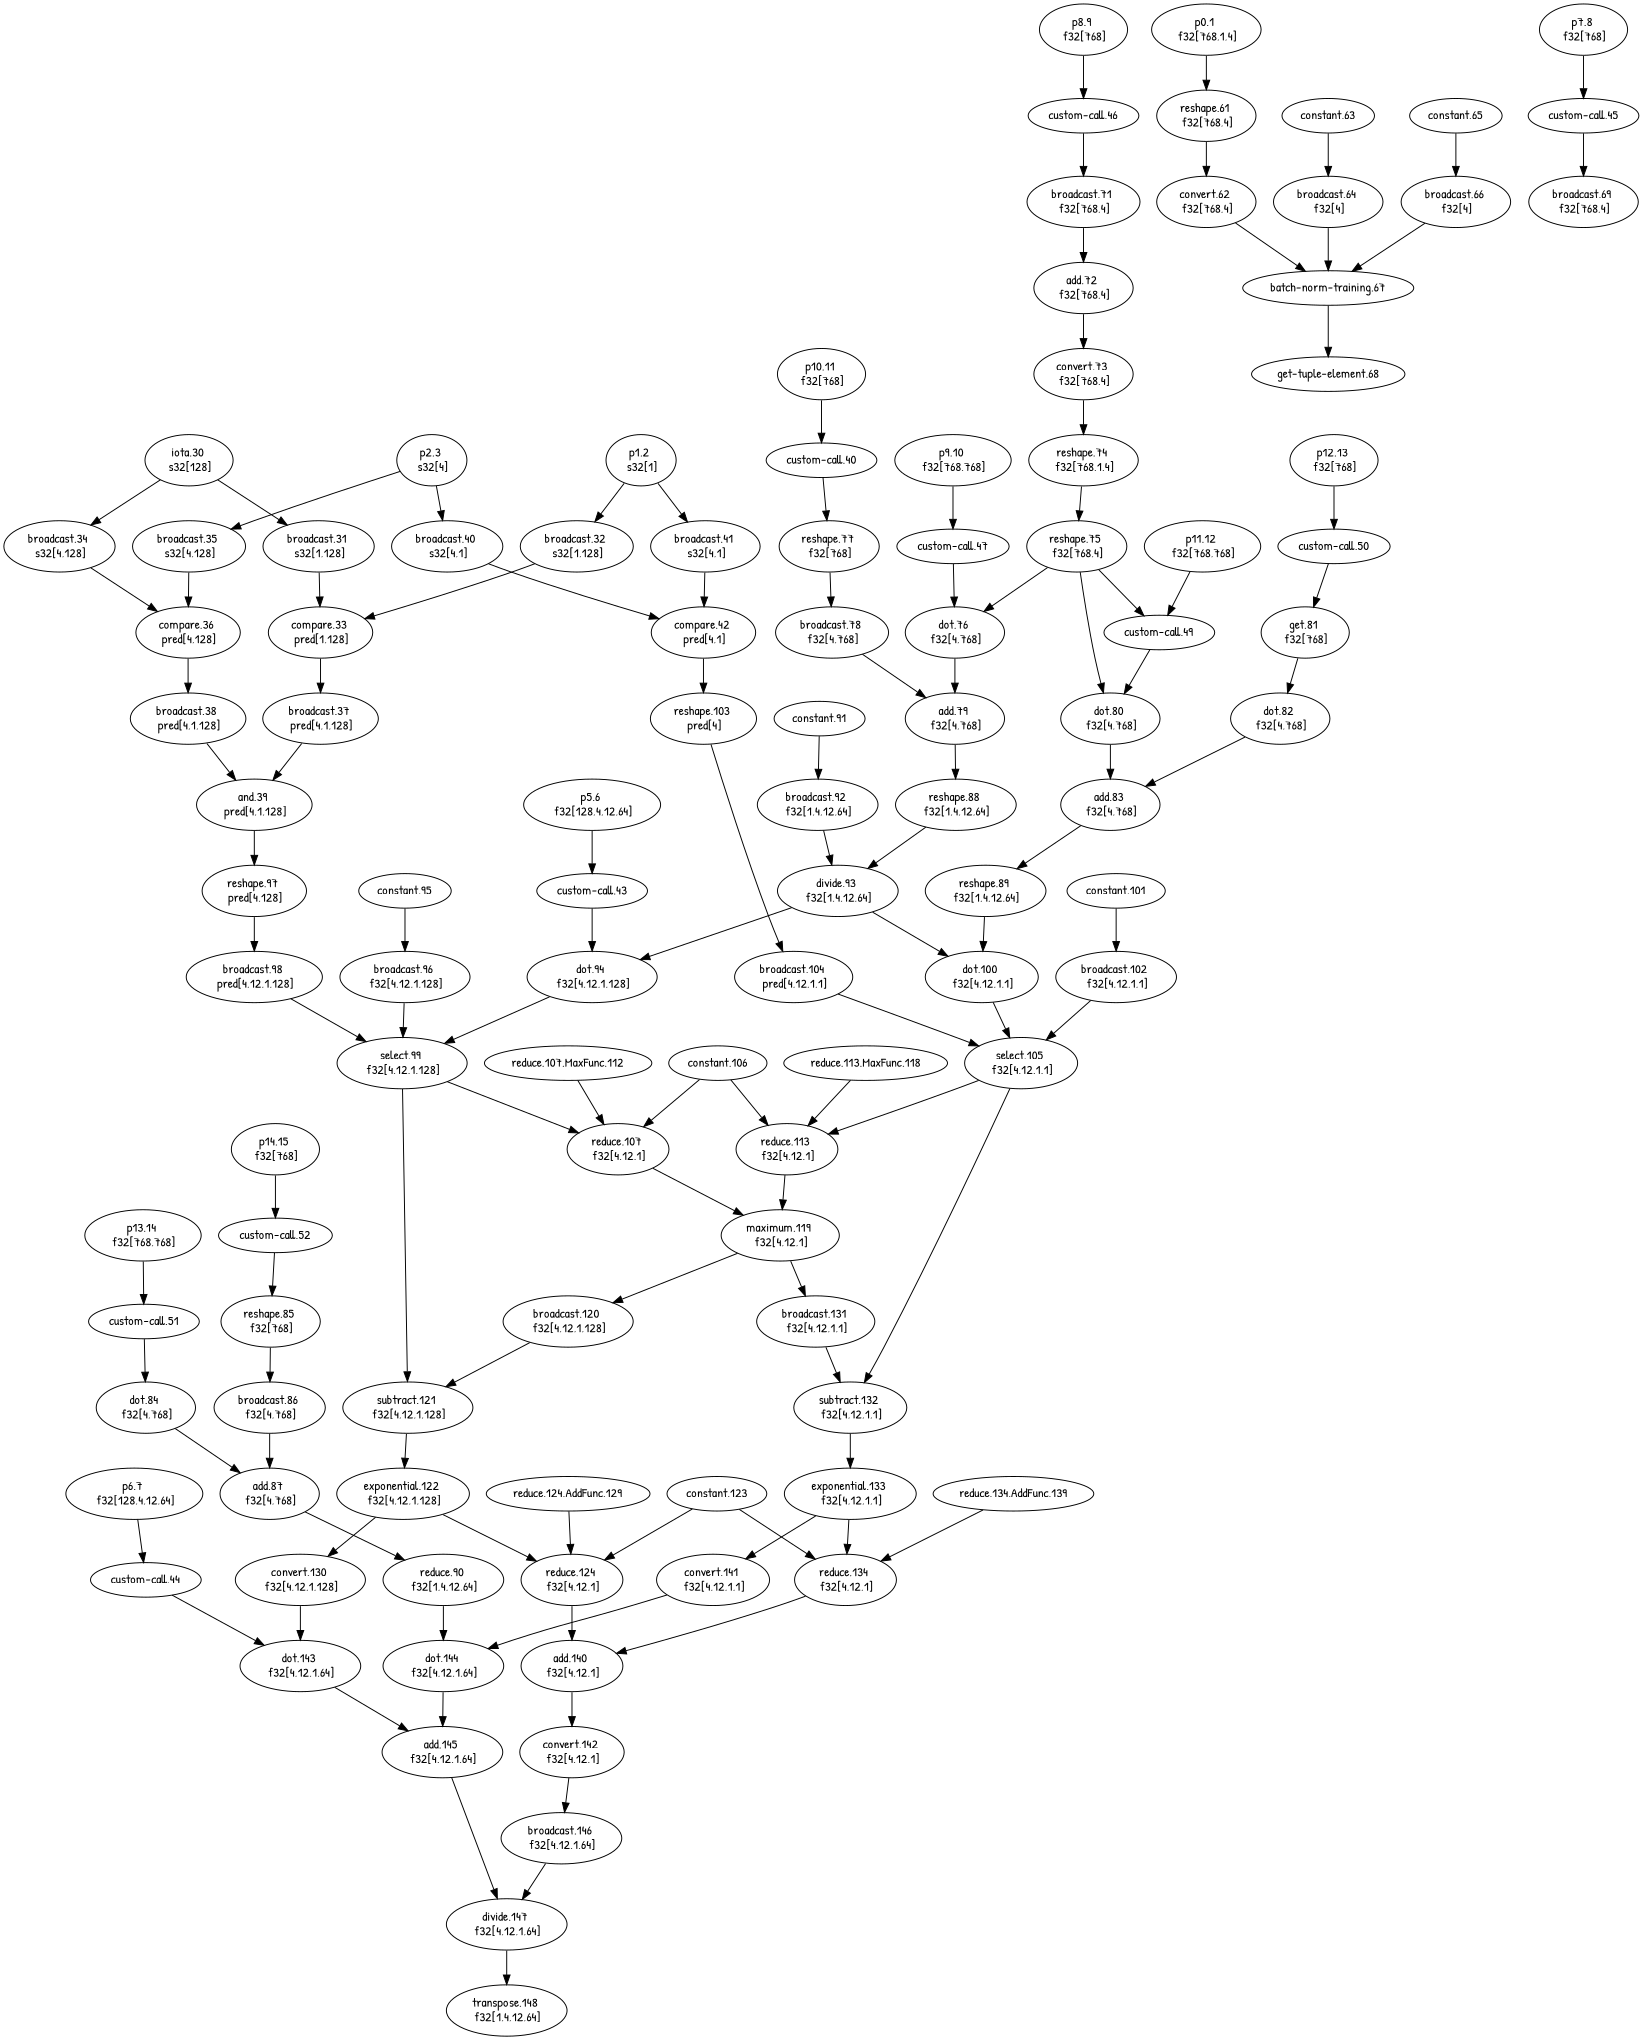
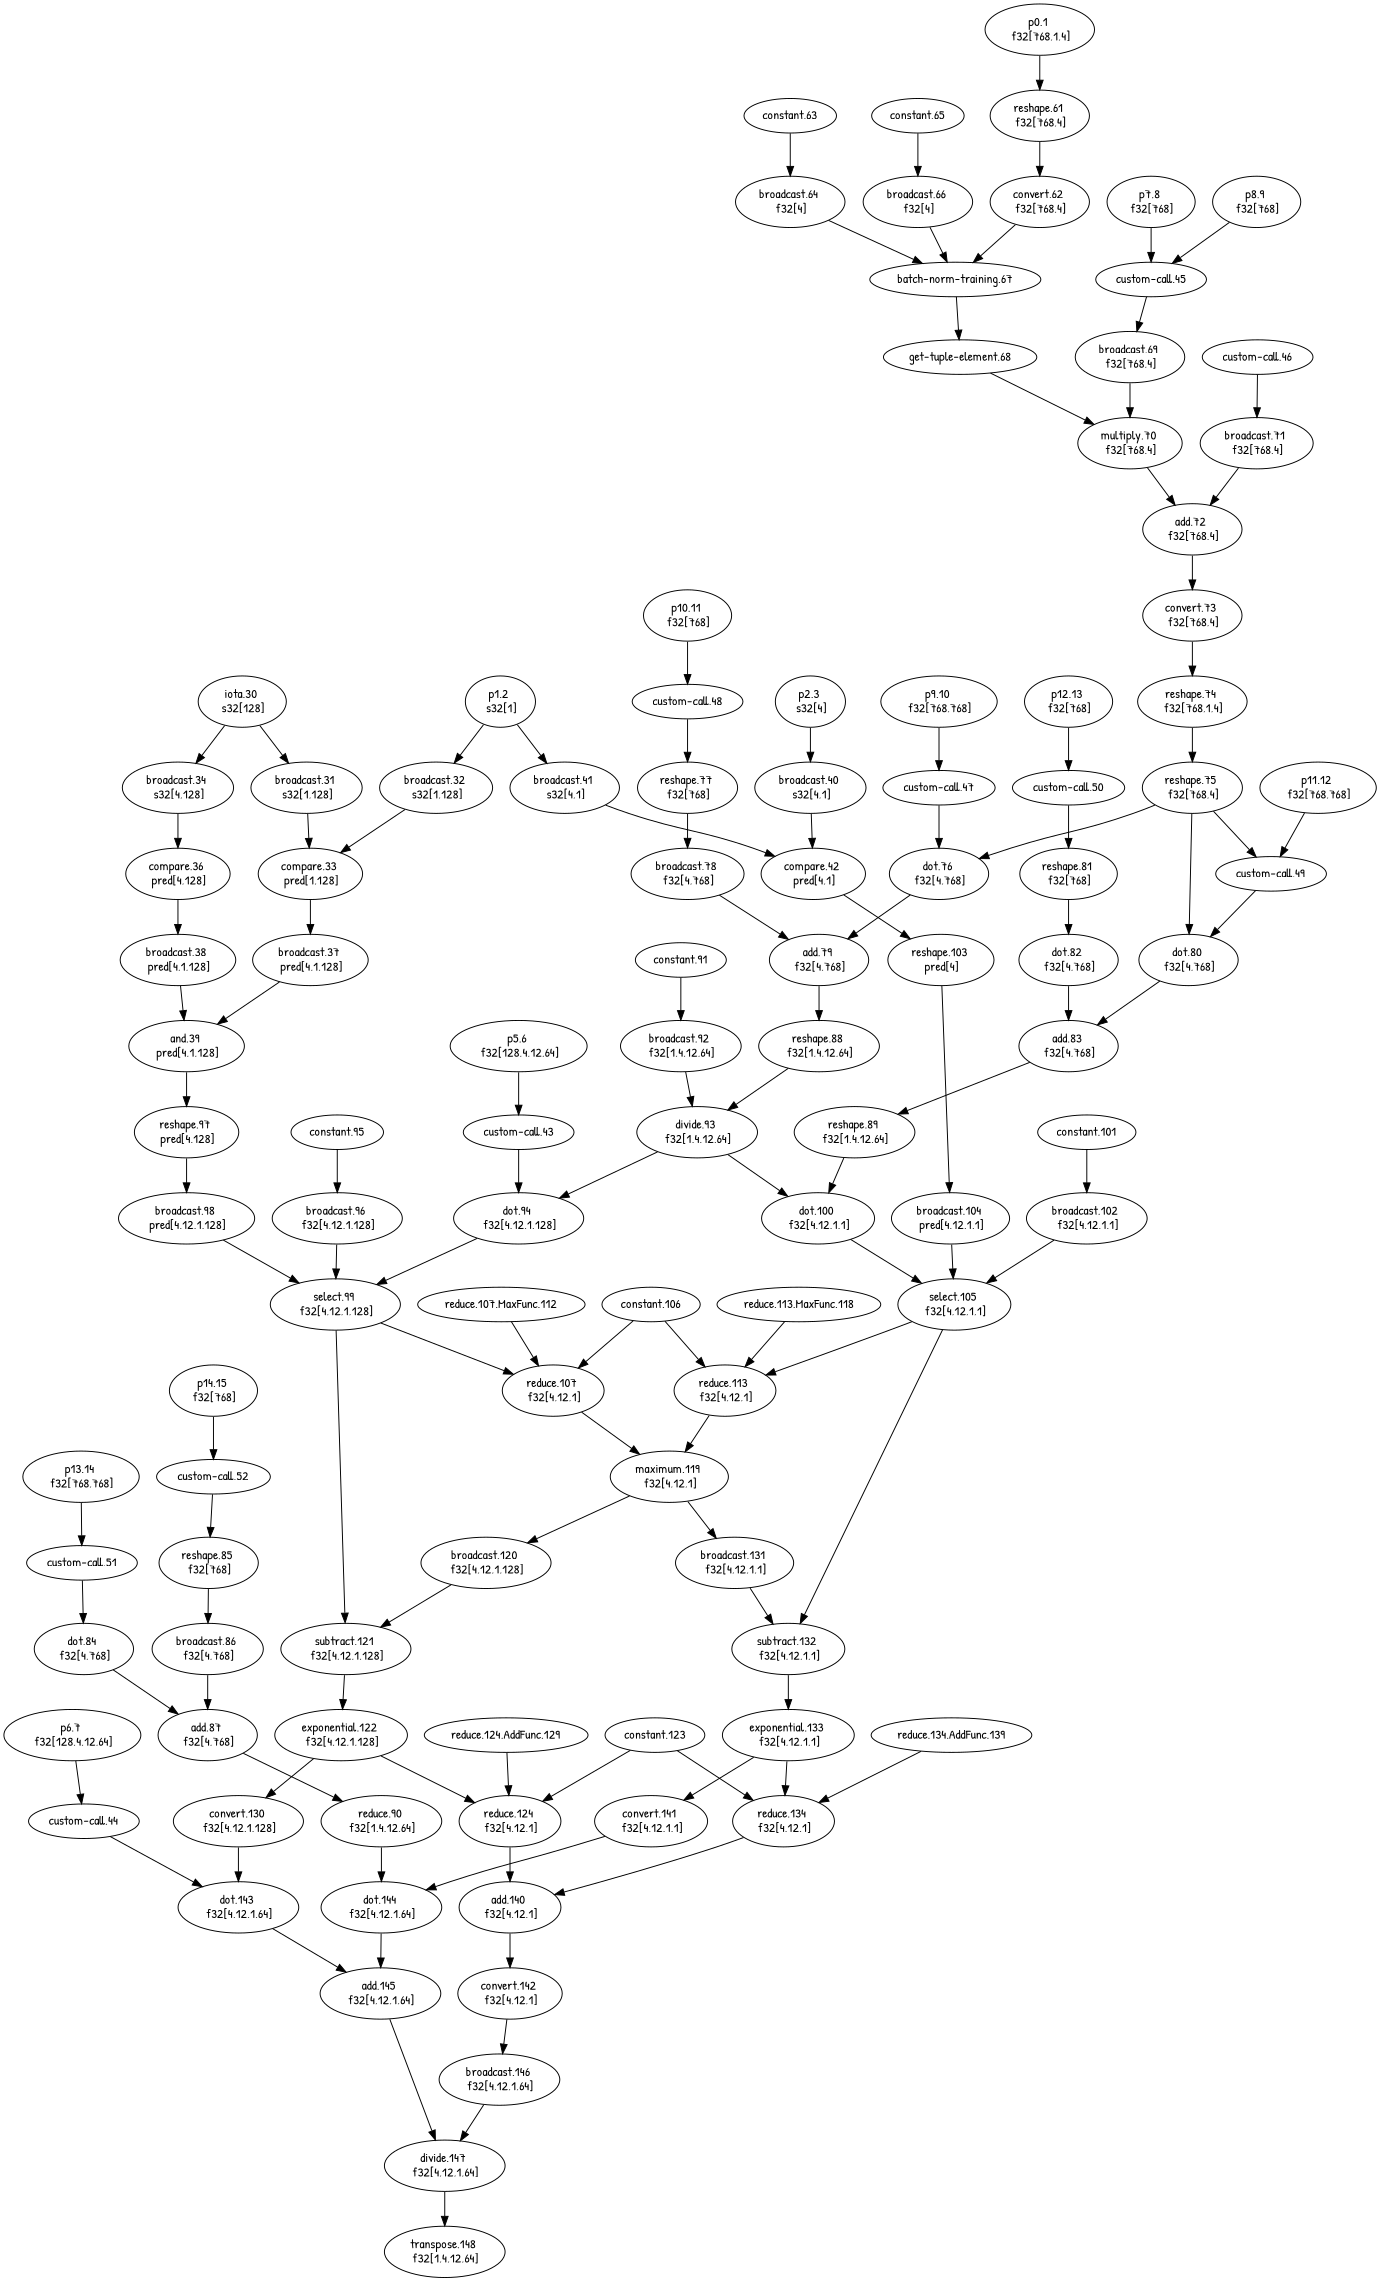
(1084, 72) -> (1205, 240)
none -> (1130, 443)
(822, 460) -> (688, 702)
(189, 546) -> none
(1305, 633) -> (1069, 874)
